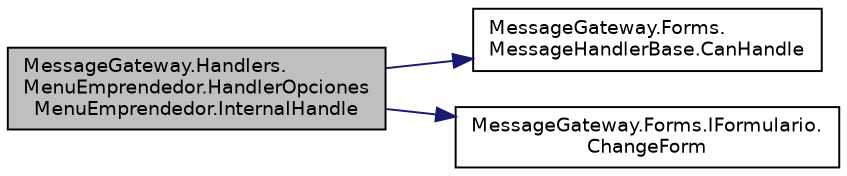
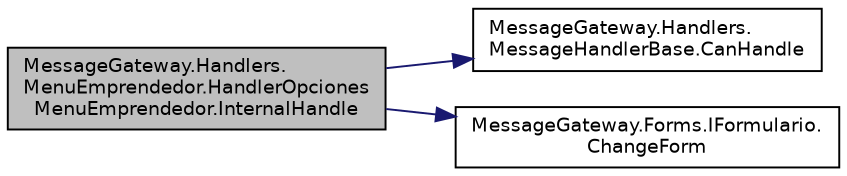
(647, 40) -> (647, 40)
